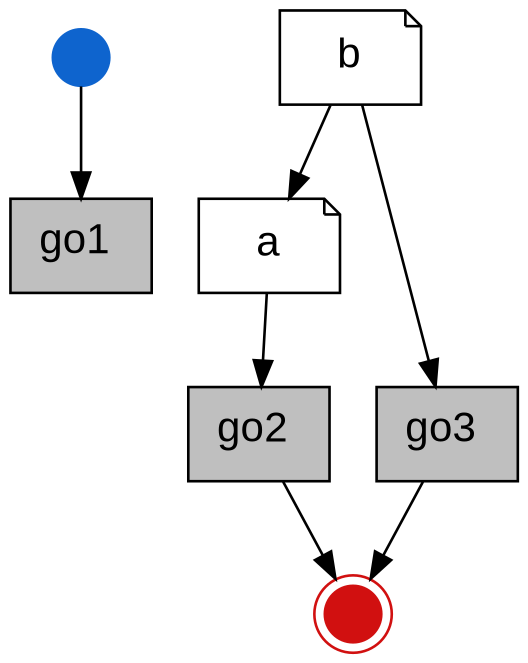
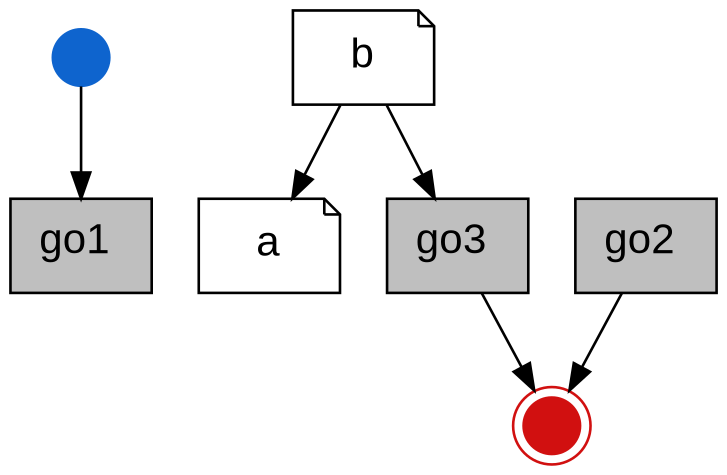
(265, 327) -> none
